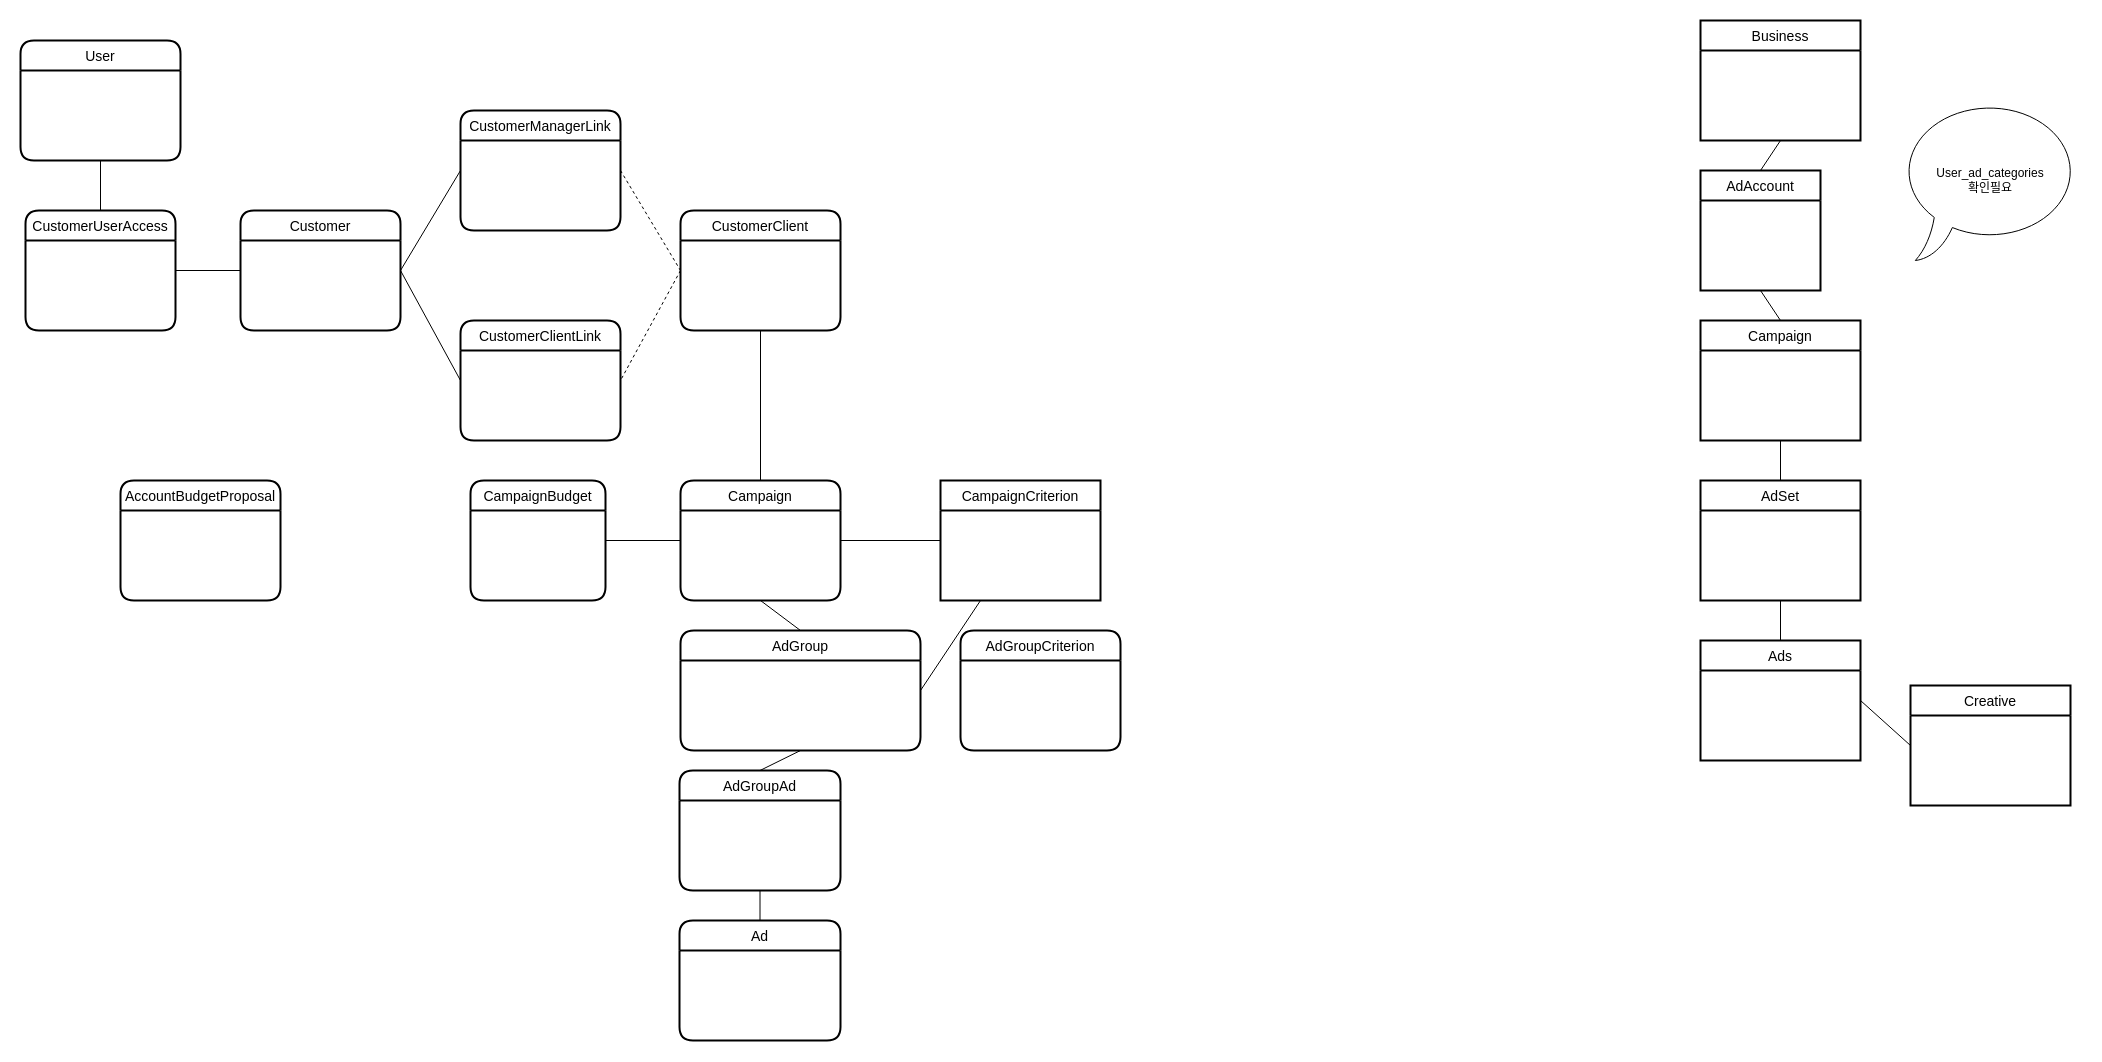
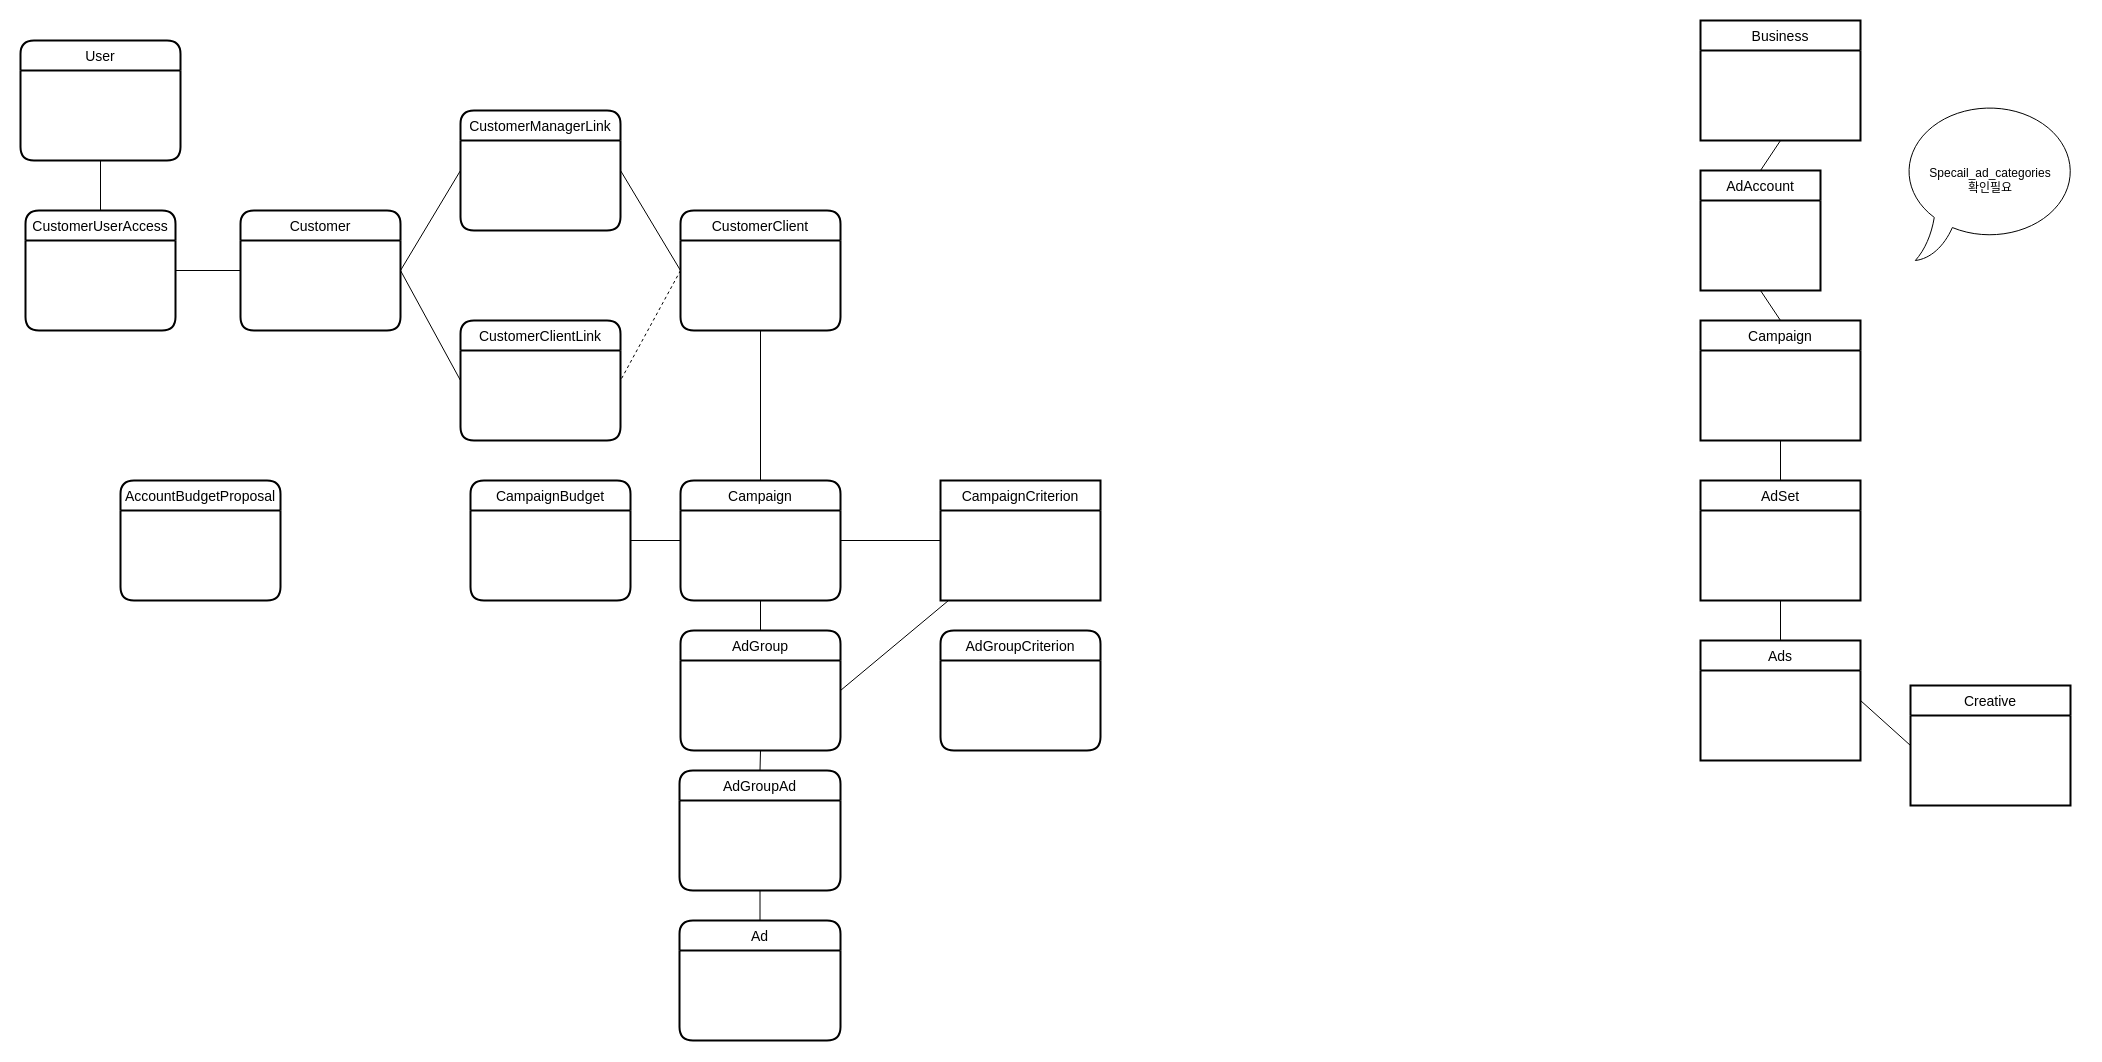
(1991, 181) -> (1991, 181)
(650, 220) -> (650, 220)
(538, 541) -> (551, 541)
(801, 691) -> (761, 691)
(1041, 691) -> (1021, 691)
